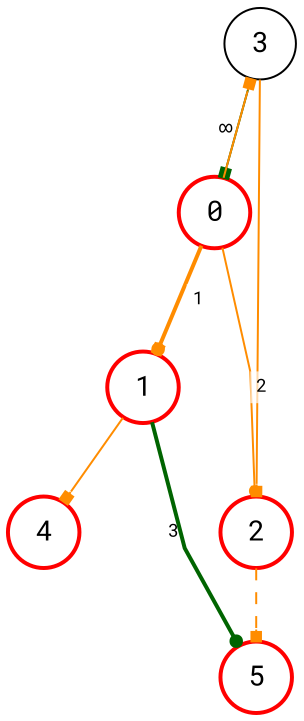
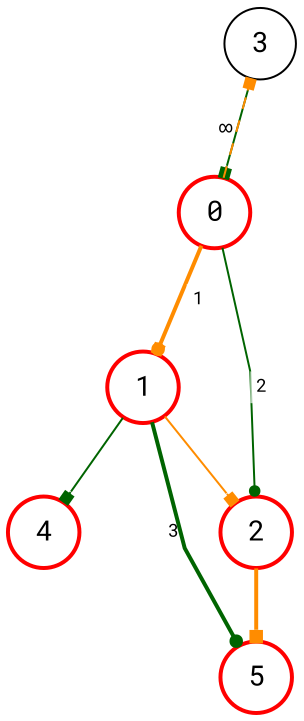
(236, 134) -> (236, 134)
(258, 282) -> (196, 455)
(245, 348) -> (246, 354)
(97, 455) -> (97, 455)
(256, 599) -> (256, 599)
